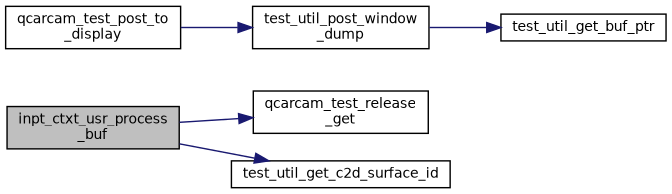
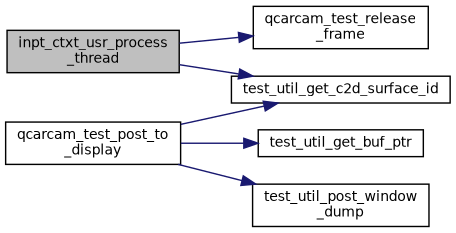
(458, 28) -> (212, 143)
(341, 112) -> (341, 28)
none -> (223, 115)
(93, 128) -> (93, 52)
